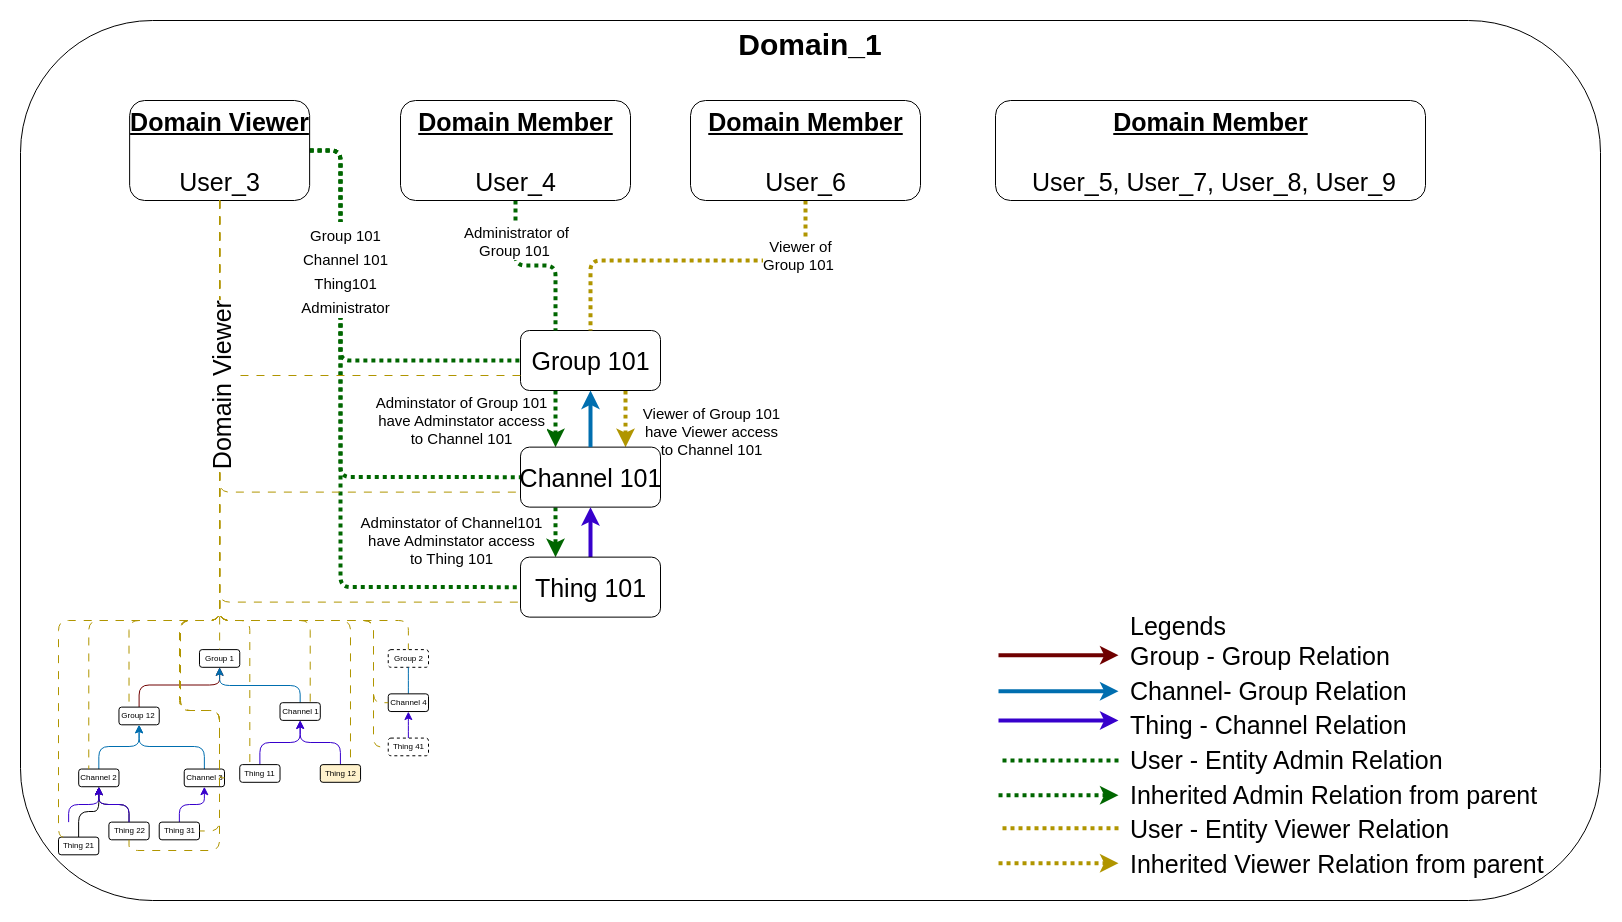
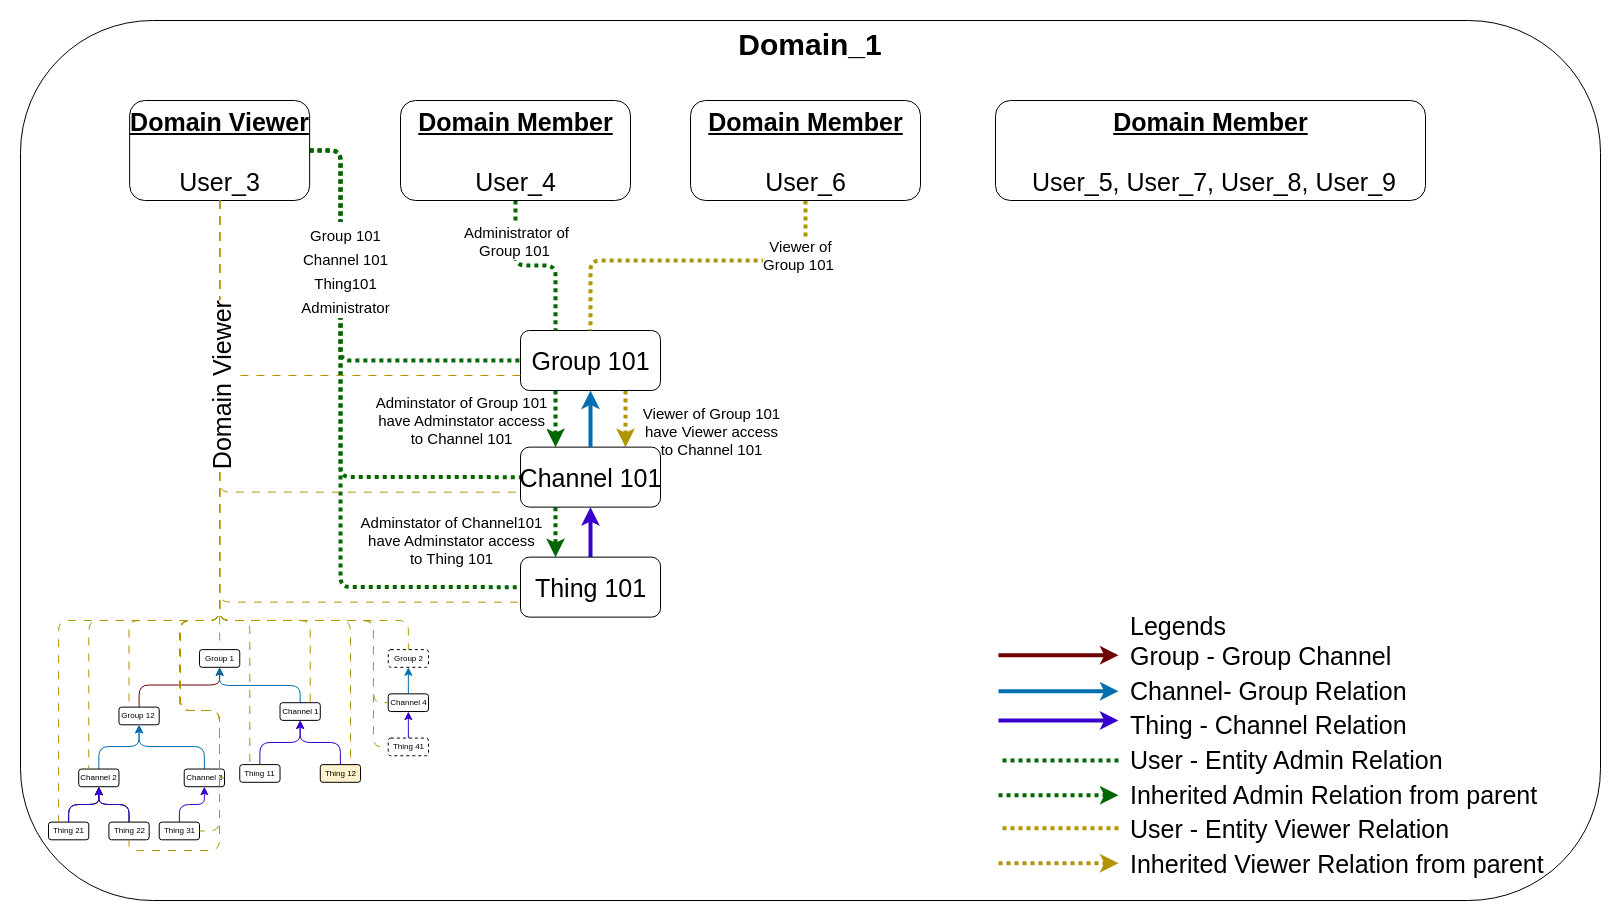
(1268, 656) -> (1265, 656)
(408, 672) -> (408, 675)
(79, 846) -> (69, 831)
